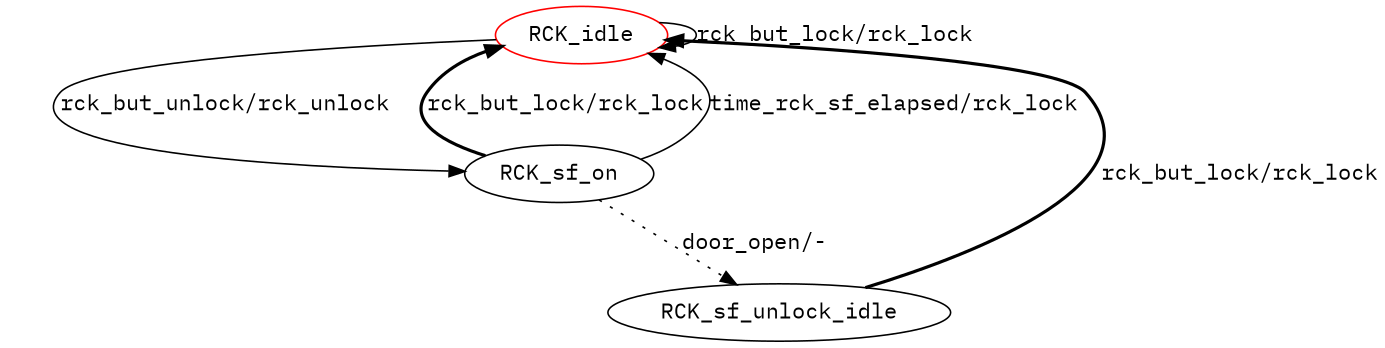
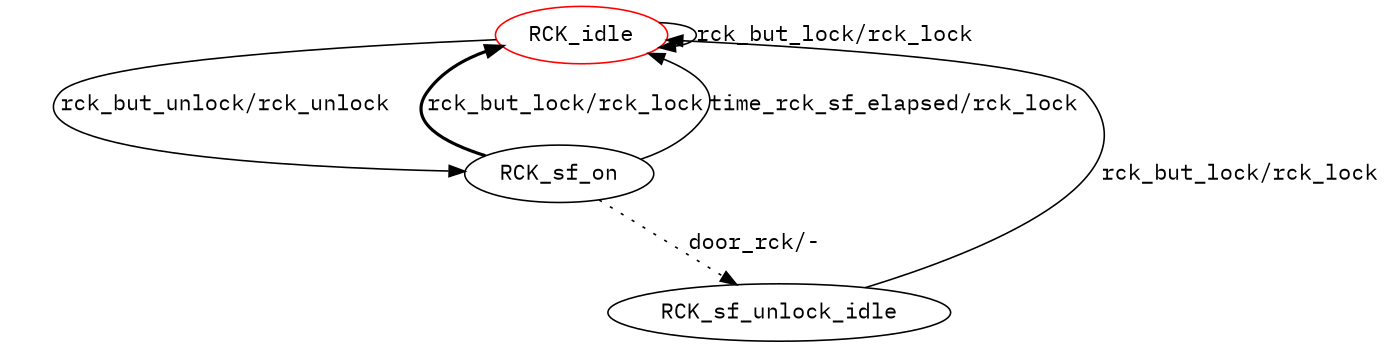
(1056, 79) -> (1056, 79)
(755, 243) -> (755, 243)
